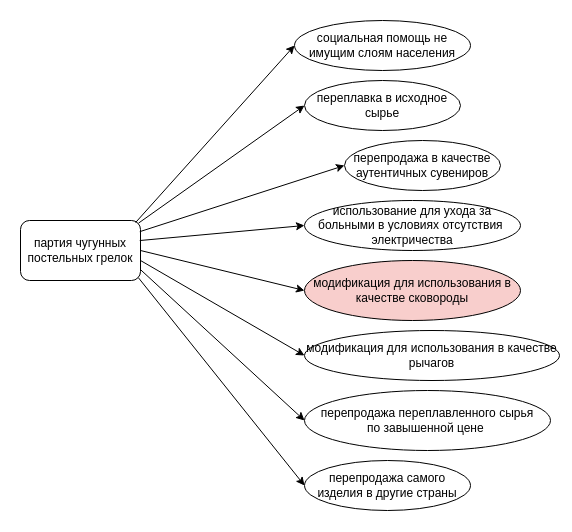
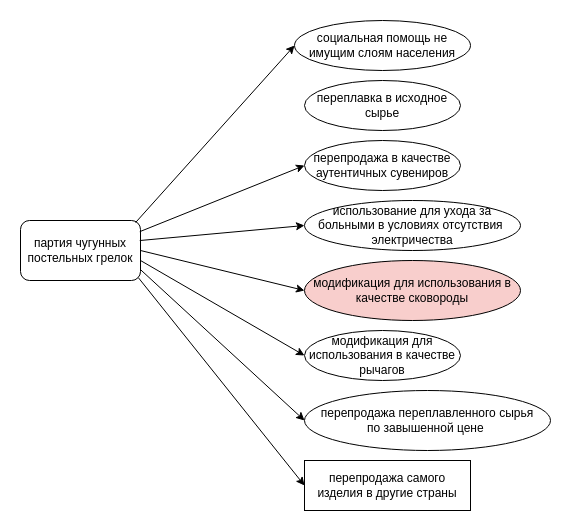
(219, 166) -> none
(423, 166) -> (383, 166)
(432, 356) -> (383, 356)
(388, 486) -> (388, 486)
